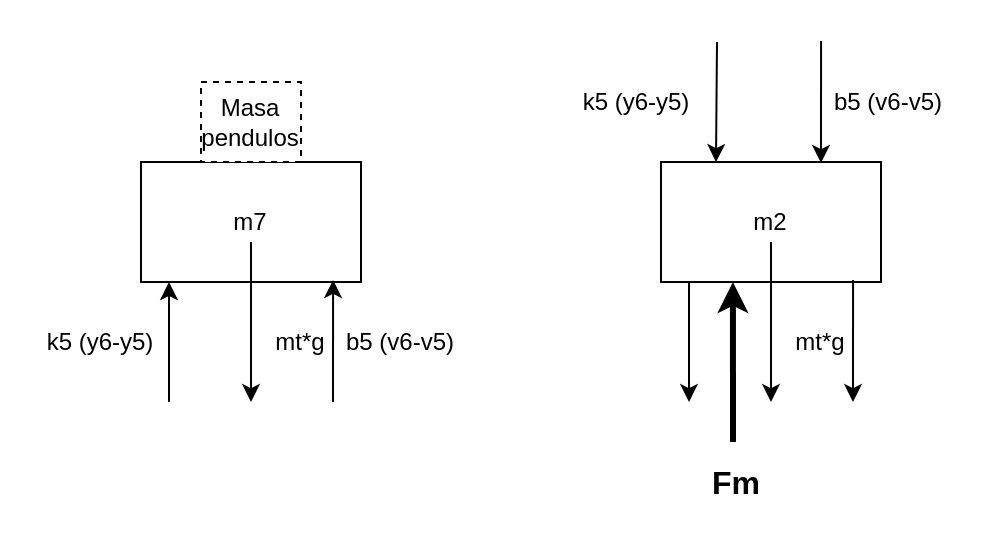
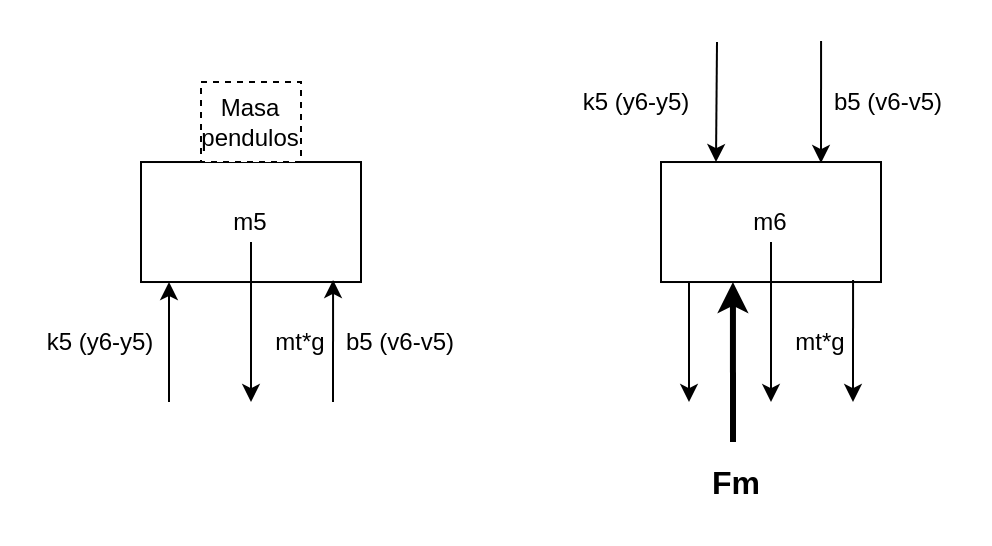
(251, 223) -> (251, 223)
(771, 223) -> (771, 223)
